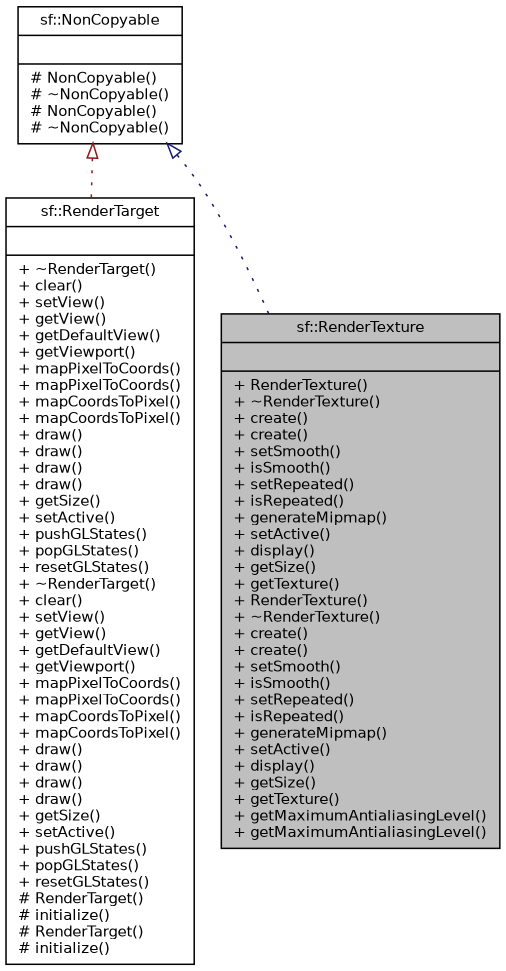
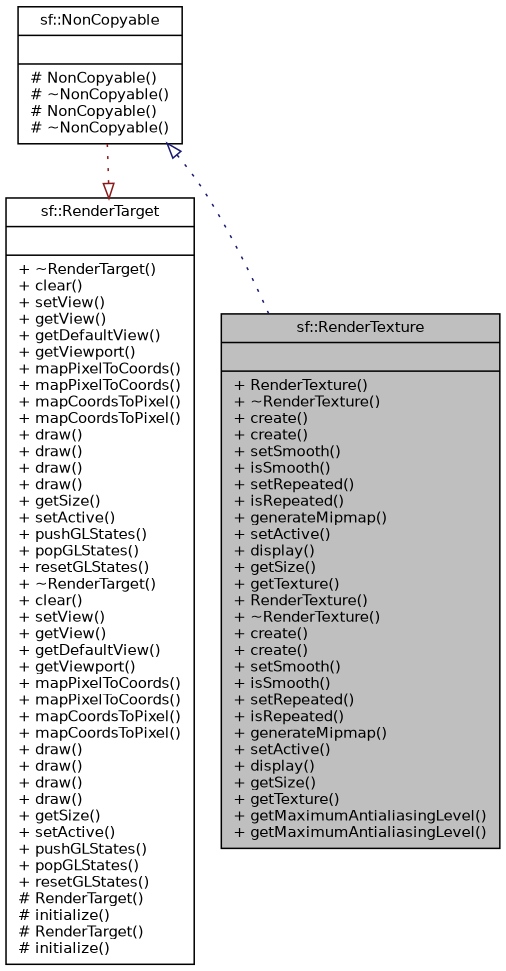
(92, 178) -> (108, 163)
